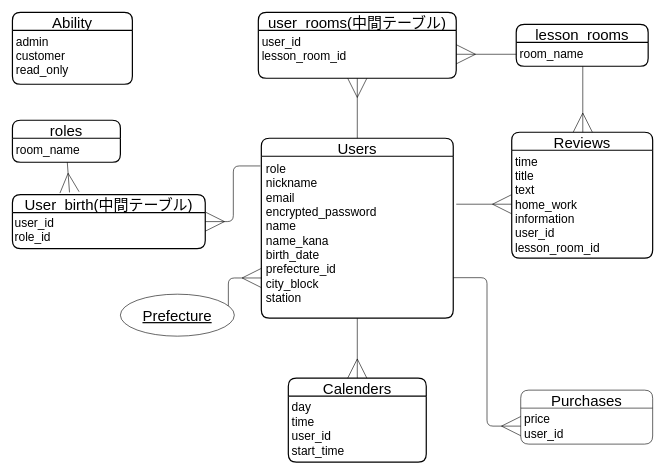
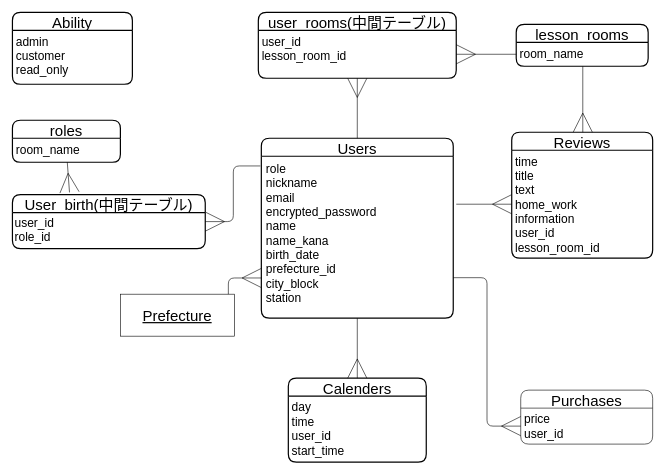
(177, 315) -> (177, 315)
